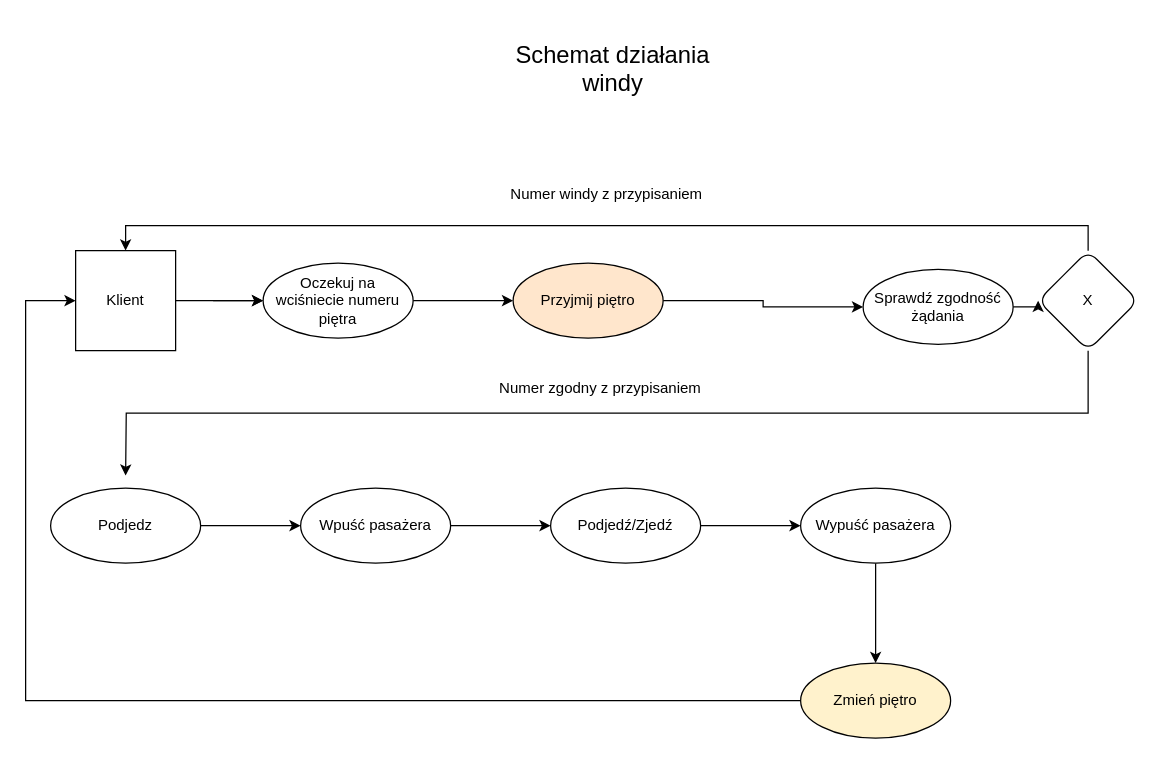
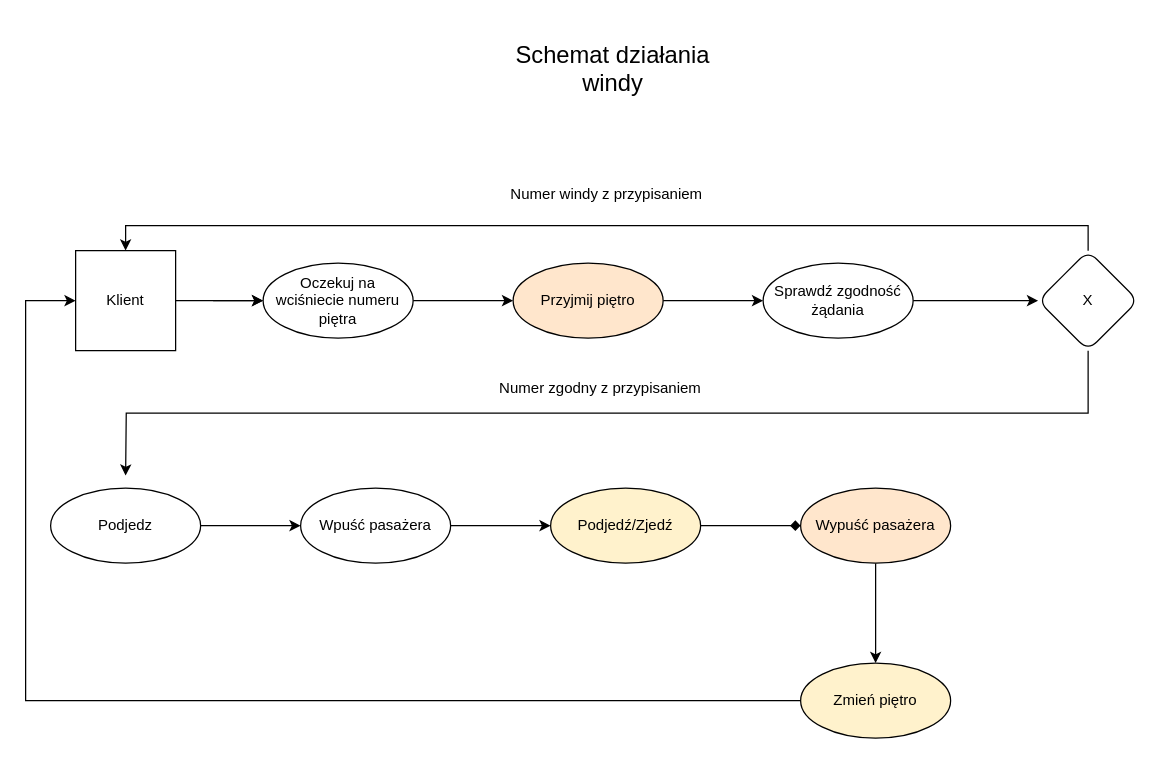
(938, 307) -> (838, 301)
(626, 526) -> (626, 526)
(791, 526) -> (790, 526)
(876, 526) -> (876, 526)
